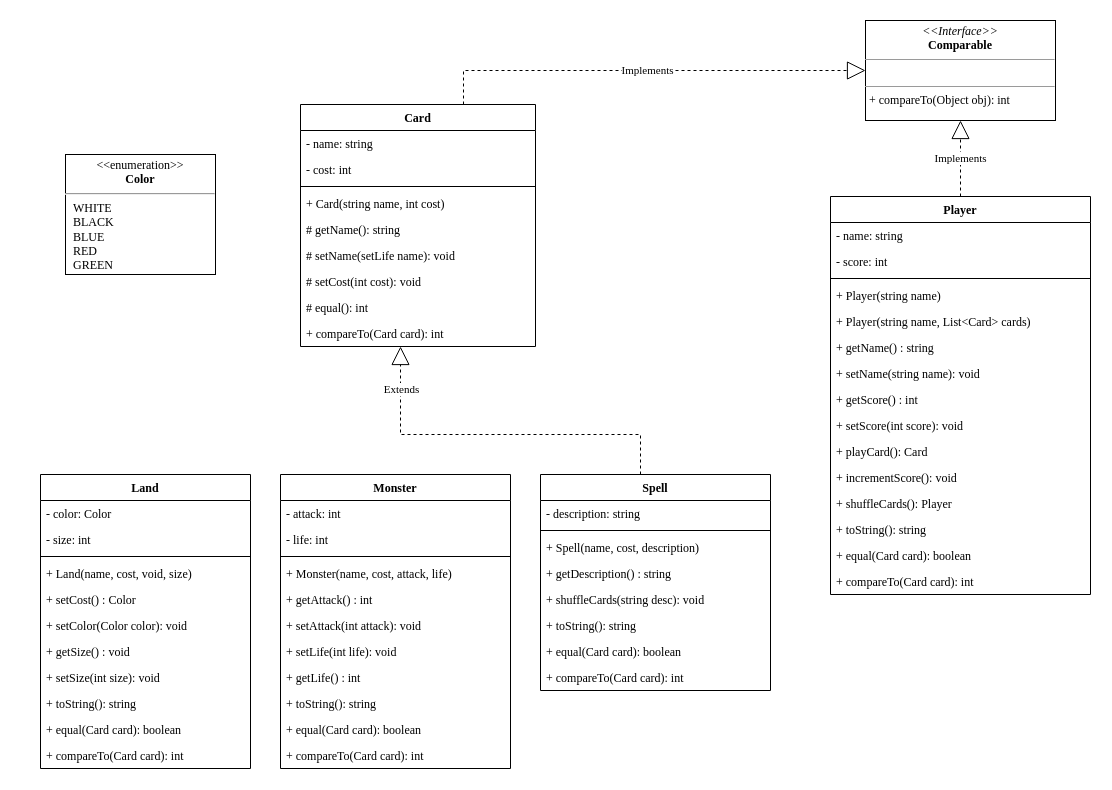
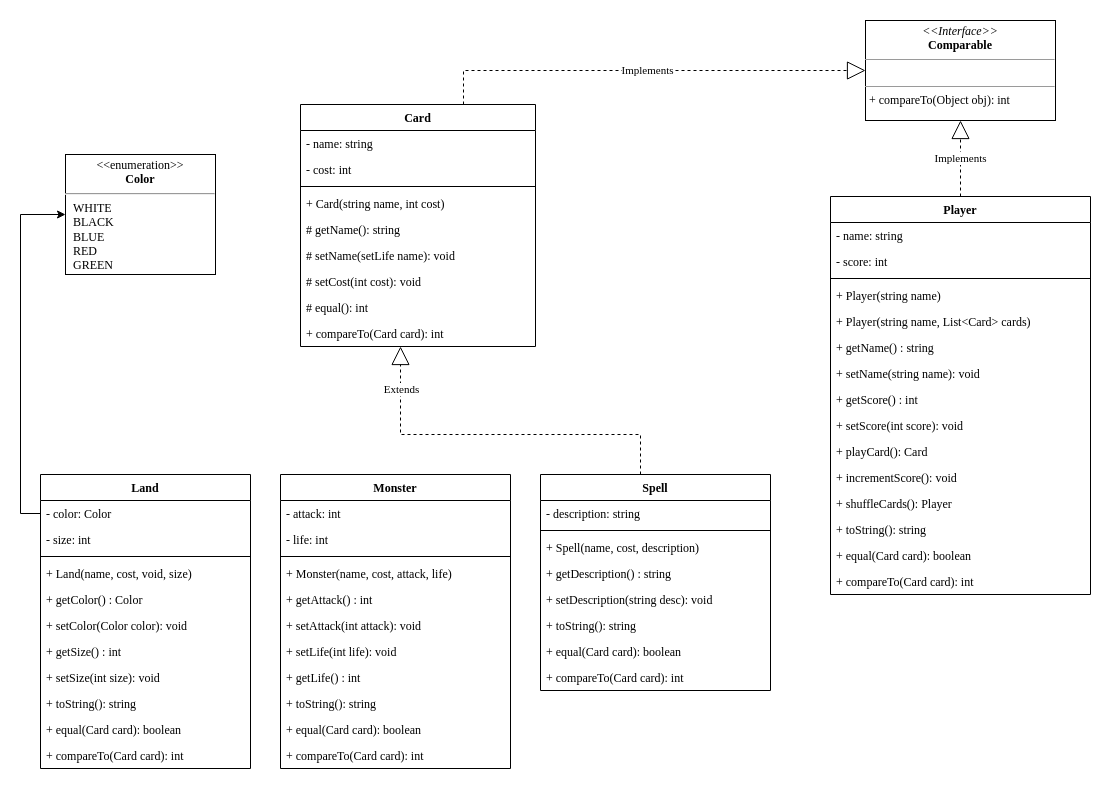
none -> (21, 355)
(102, 600) -> (104, 600)
(646, 600) -> (651, 600)
(97, 652) -> (94, 652)
